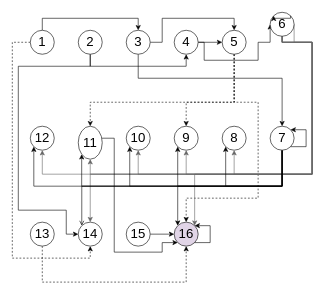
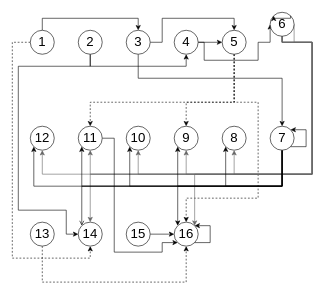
(90, 143) -> (90, 138)
(186, 234) -> (186, 234)
